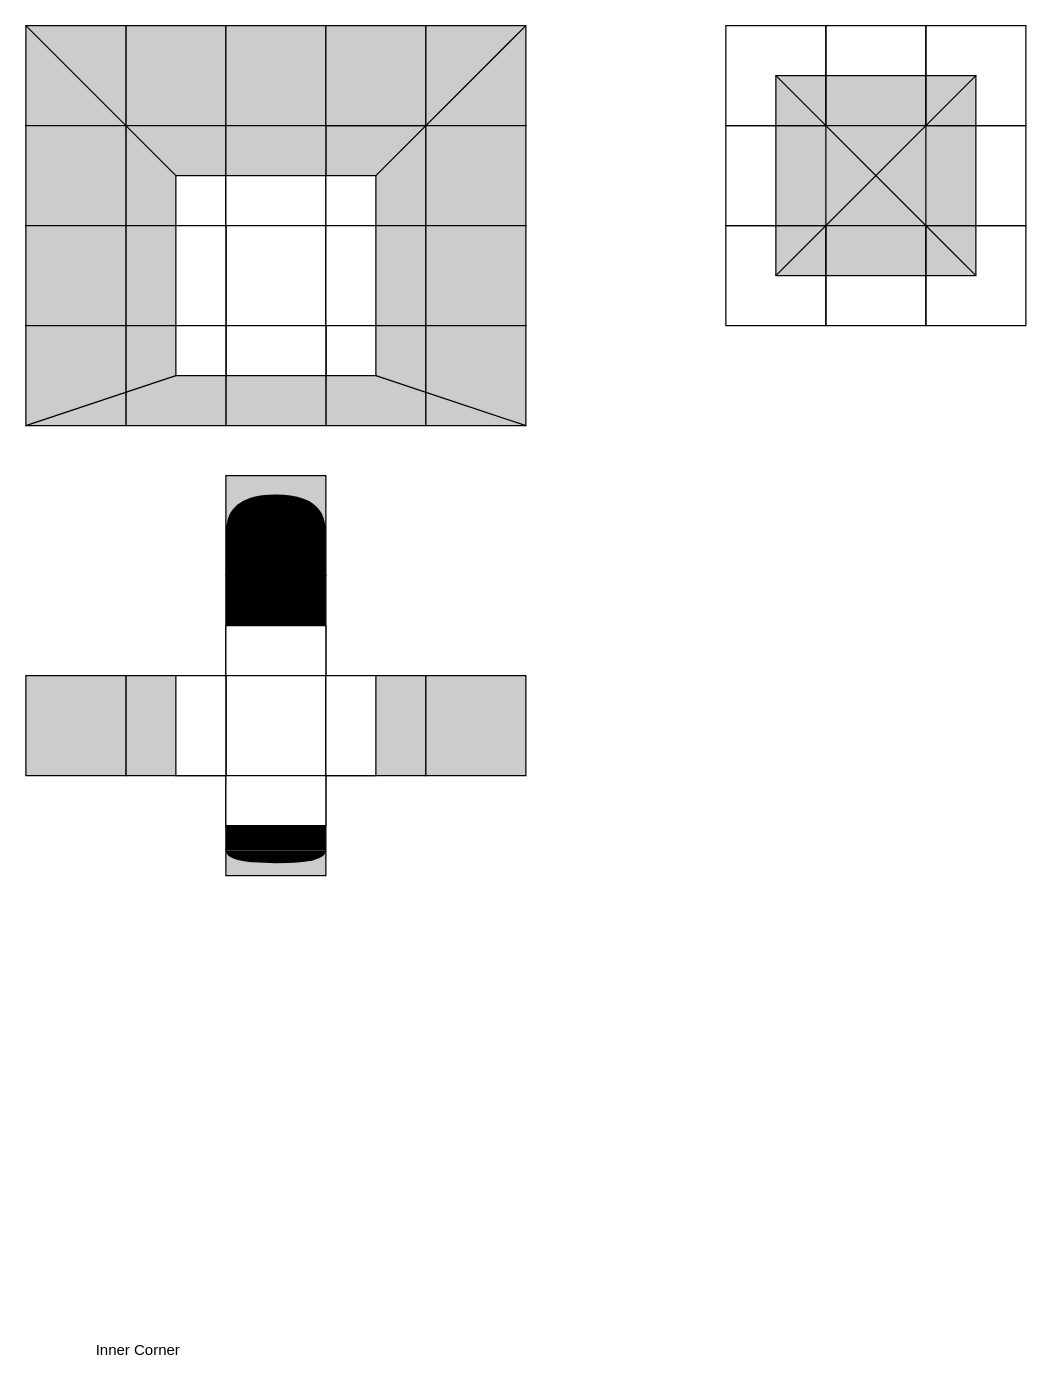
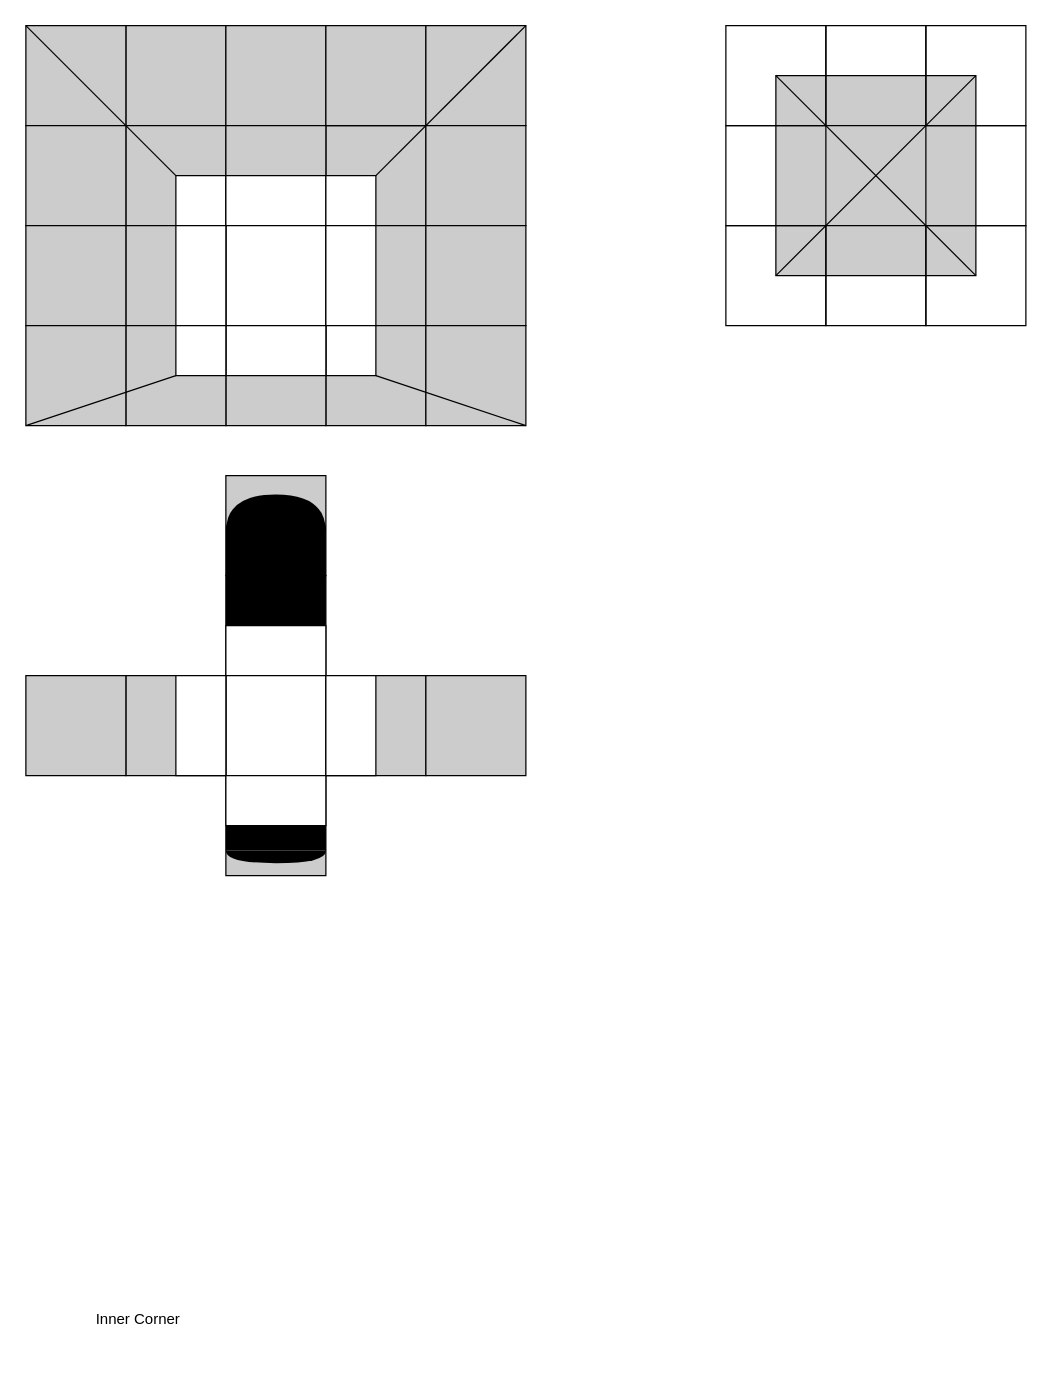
(138, 1351) -> (138, 1319)
